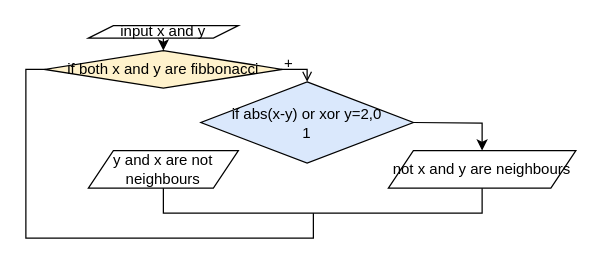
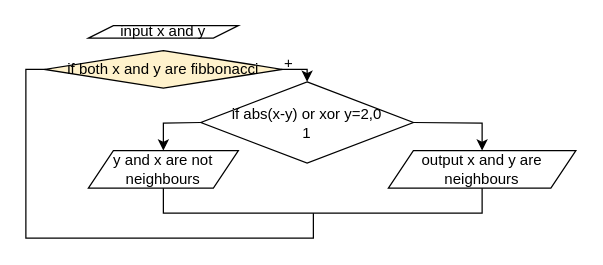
(163, 40) -> none
(307, 70) -> (304, 69)
none -> (172, 123)
(307, 123) -> (307, 123)
(482, 169) -> (482, 169)
